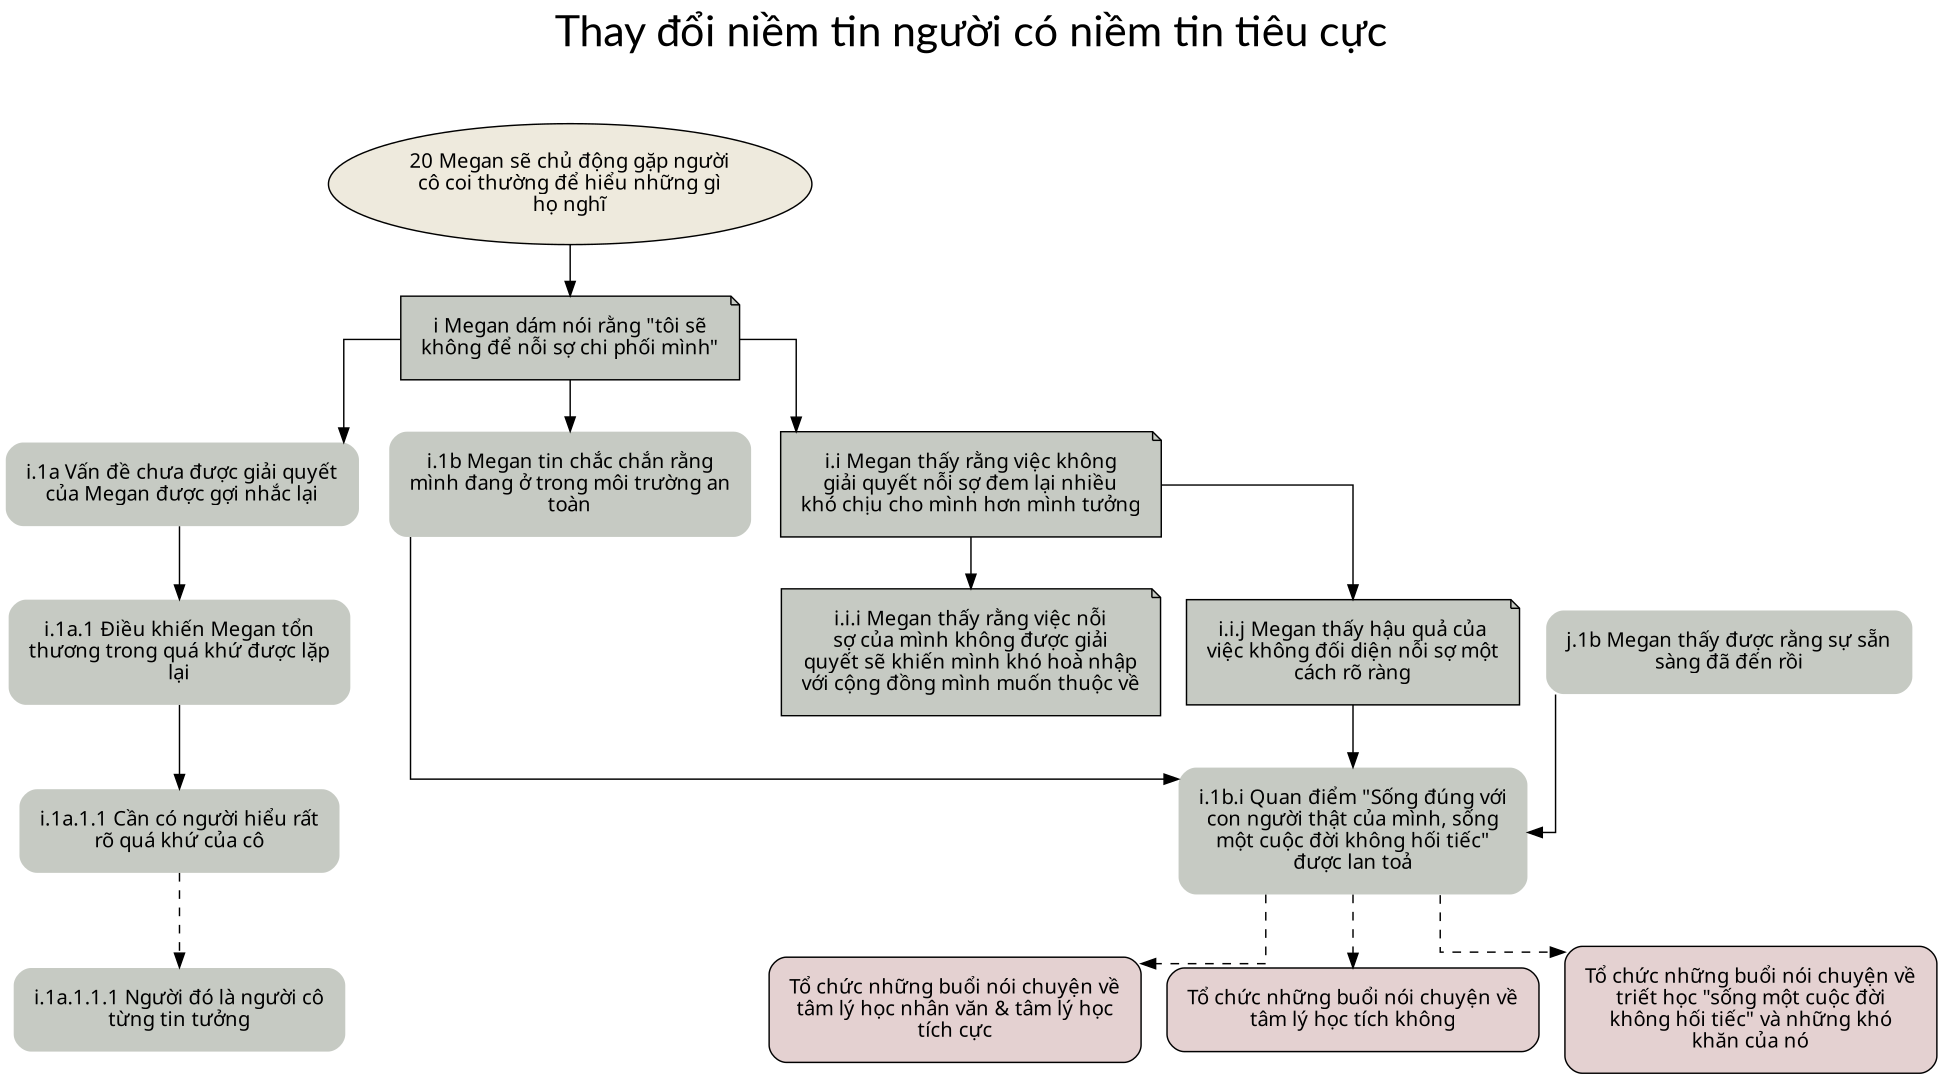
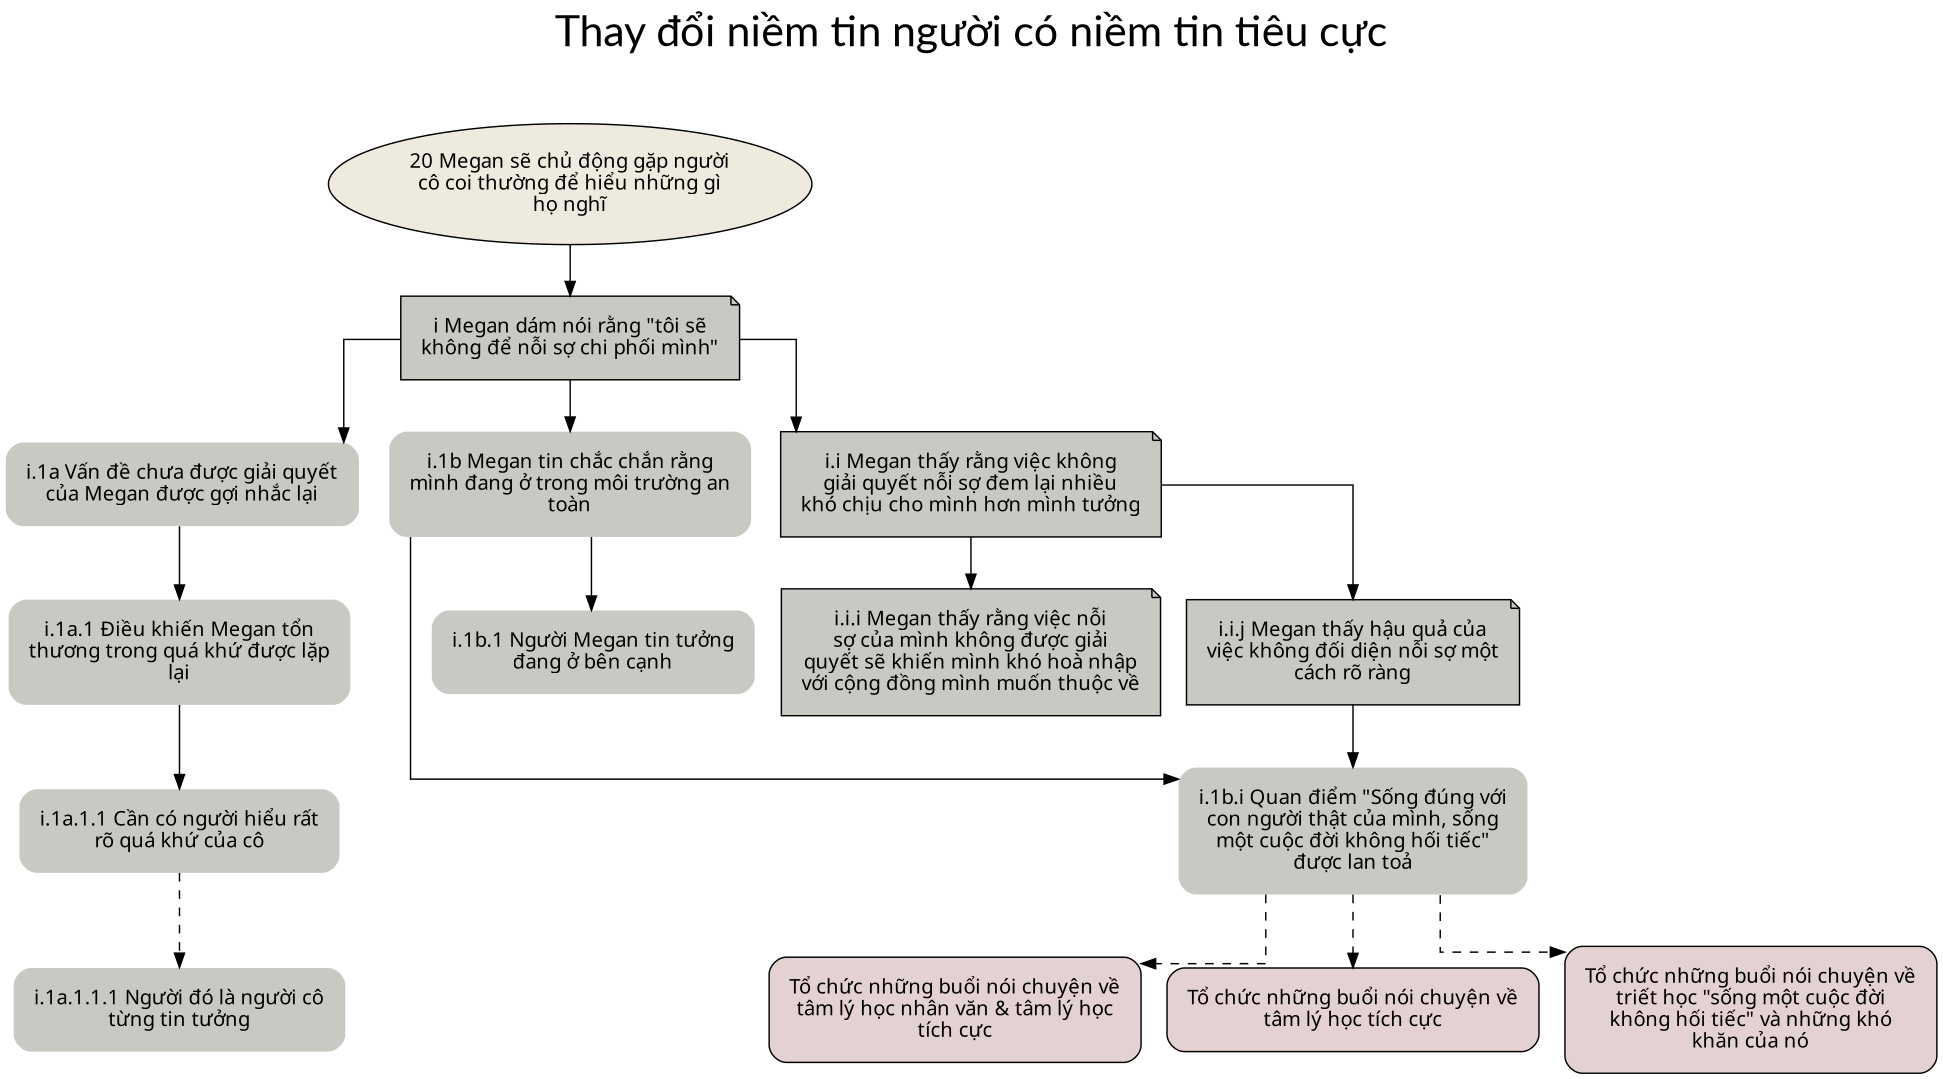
none -> (593, 652)
(1729, 652) -> none
(1353, 1010) -> (1353, 1010)
